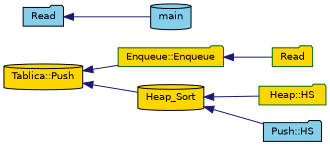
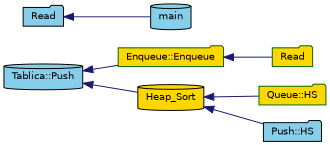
(43, 77) -> (43, 77)
(292, 96) -> (292, 96)
